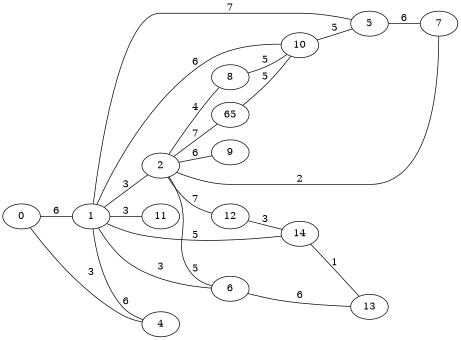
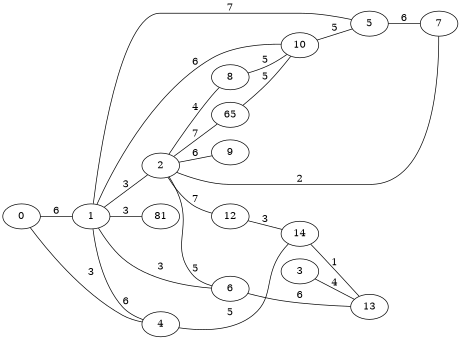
(161, 216) -> (161, 216)
(193, 240) -> (254, 314)
none -> (300, 271)
